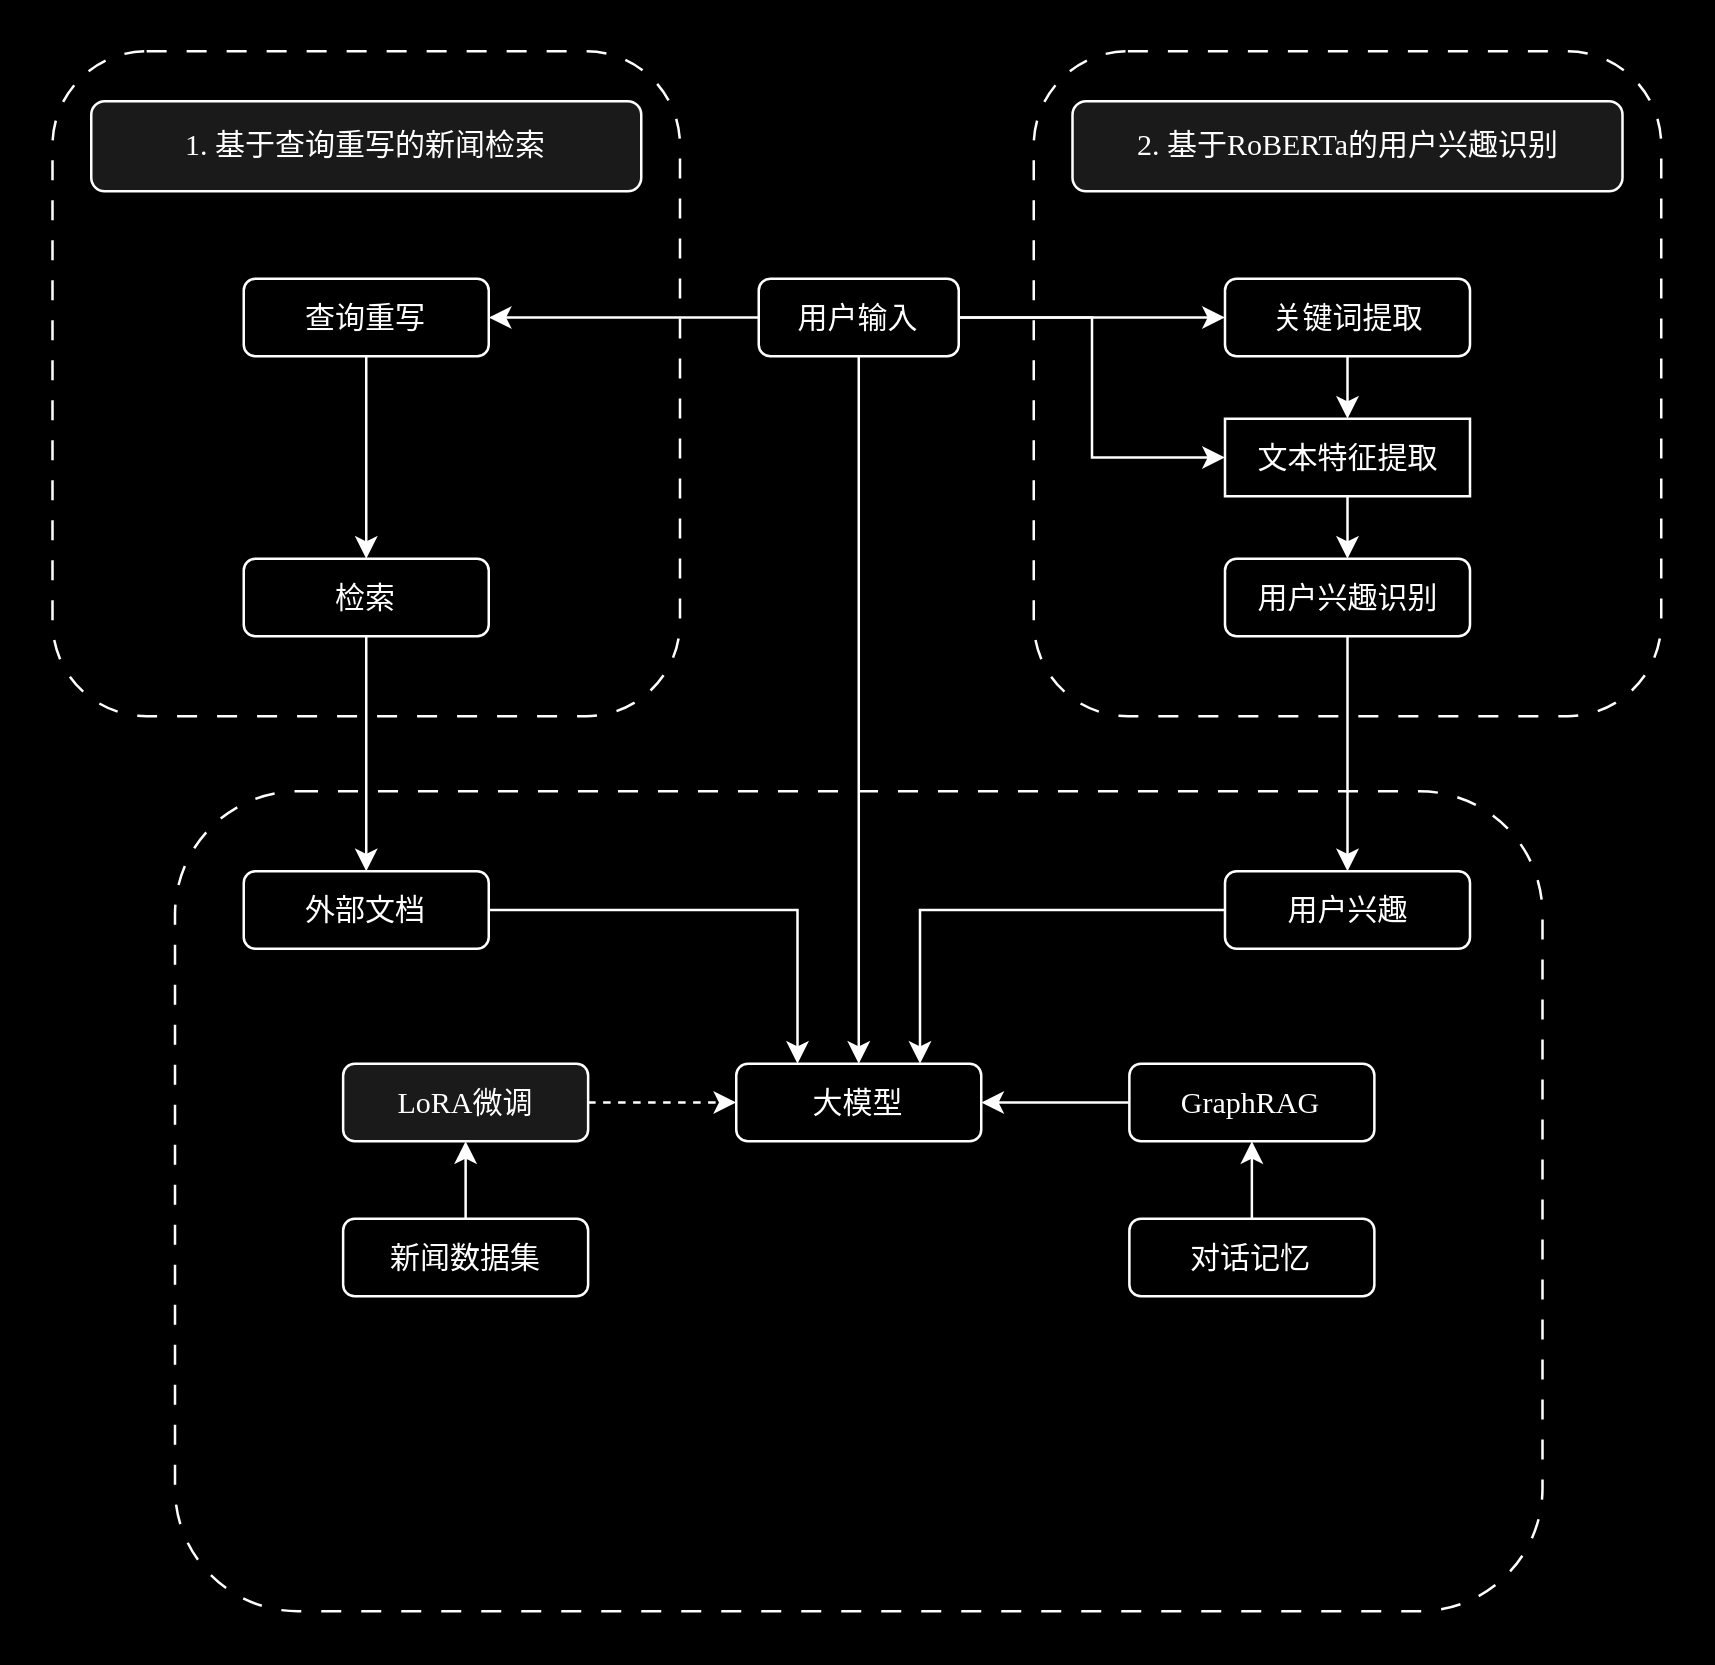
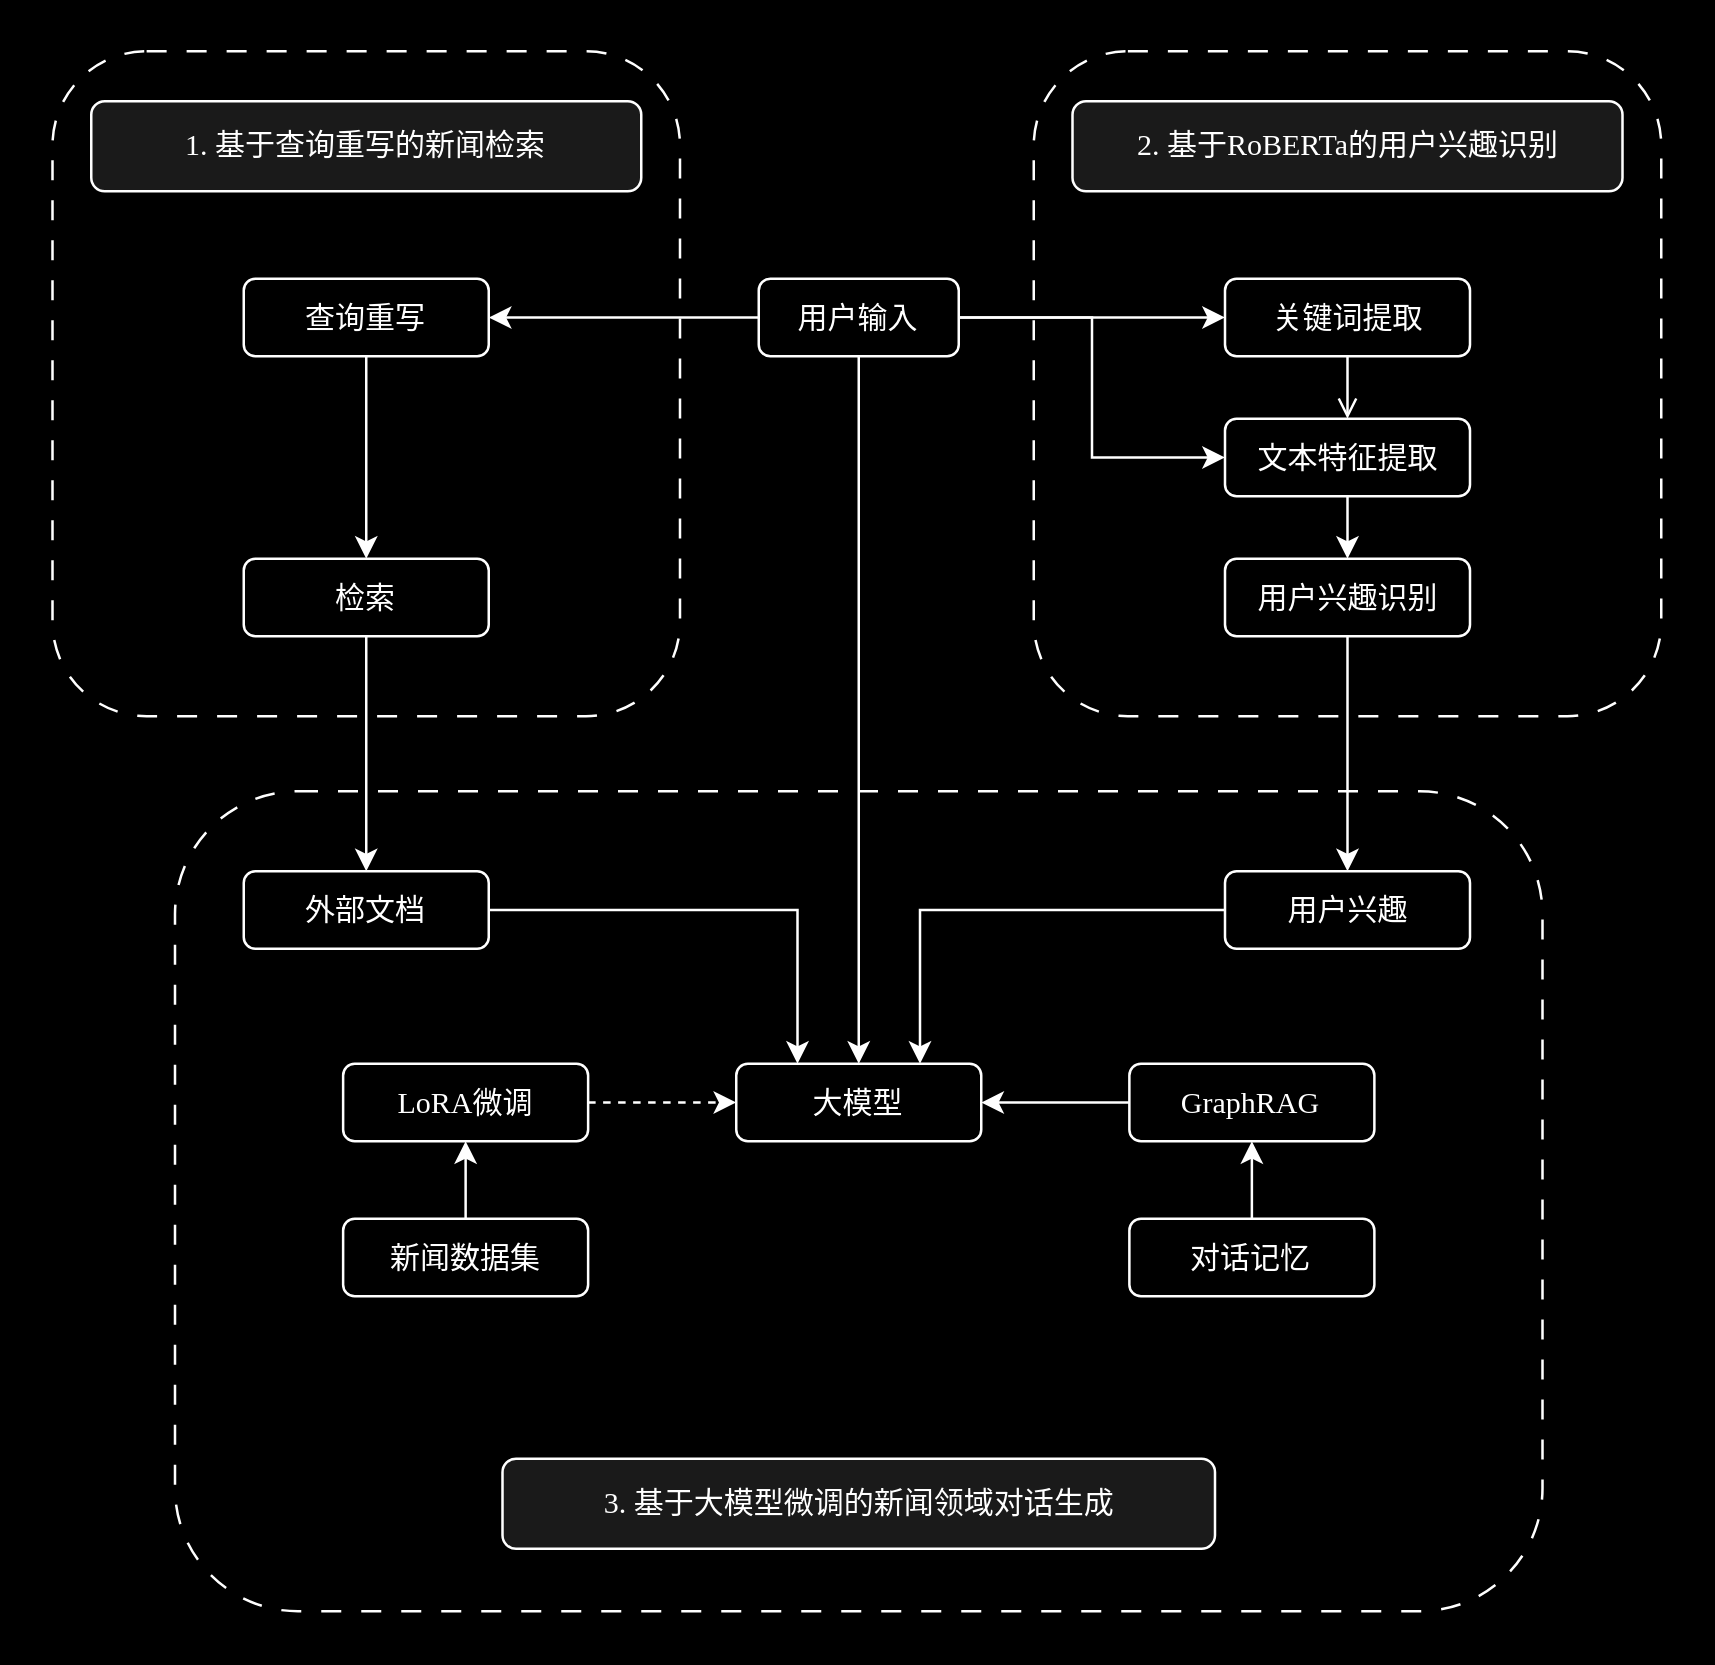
(1348, 400) -> (1348, 404)
(1348, 458) -> (1348, 458)
(466, 1103) -> (466, 1103)
none -> (859, 1504)
